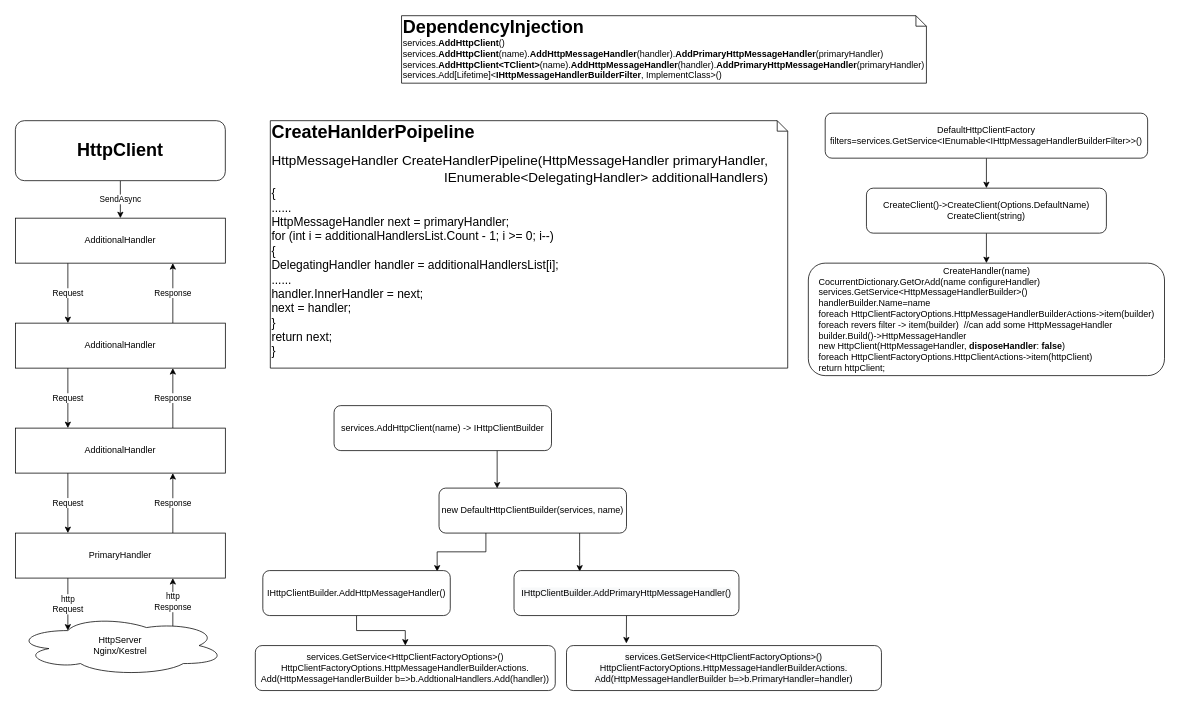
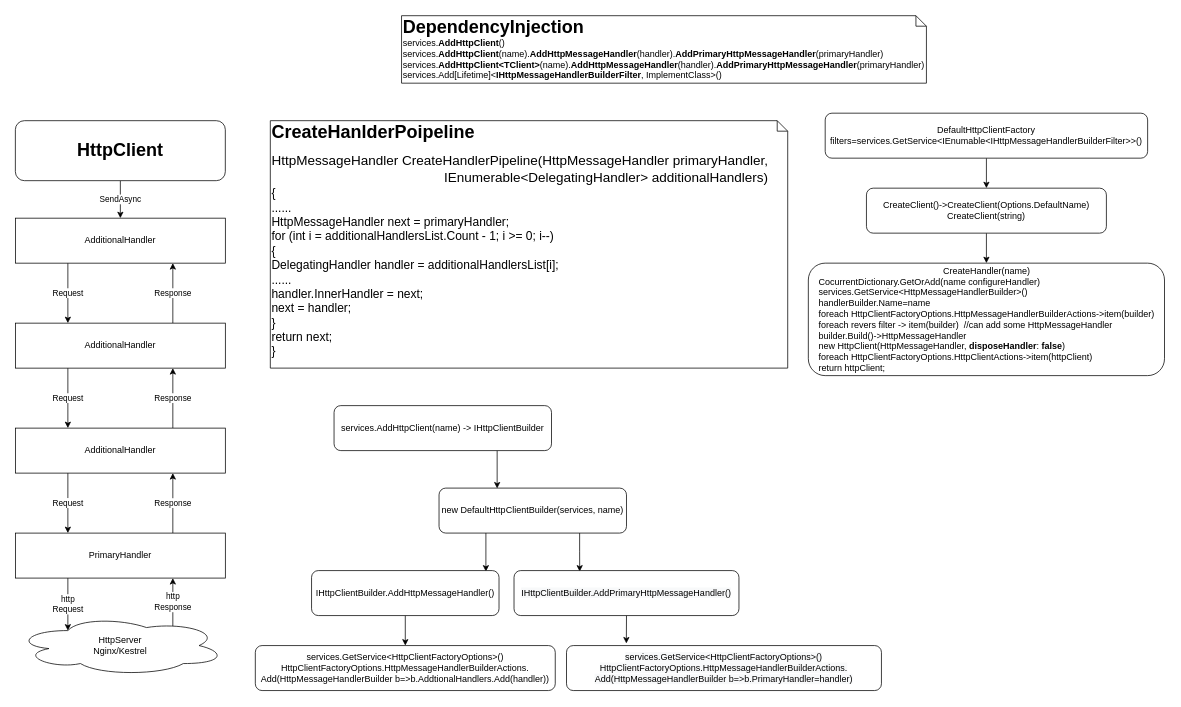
(357, 593) -> (405, 593)
